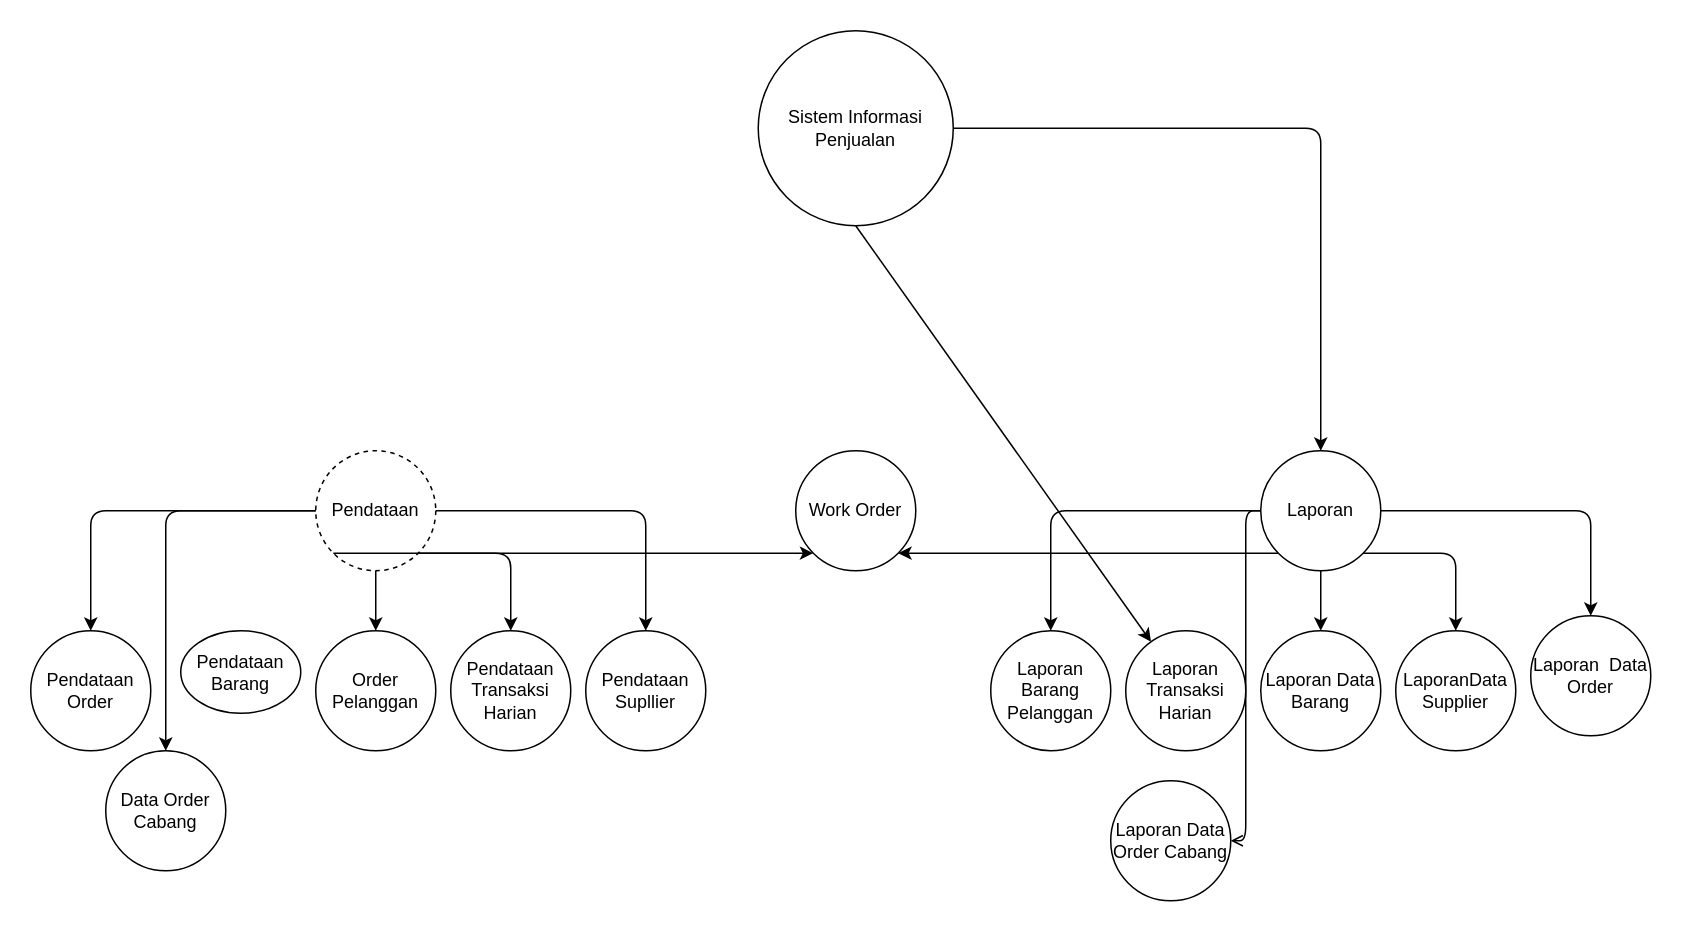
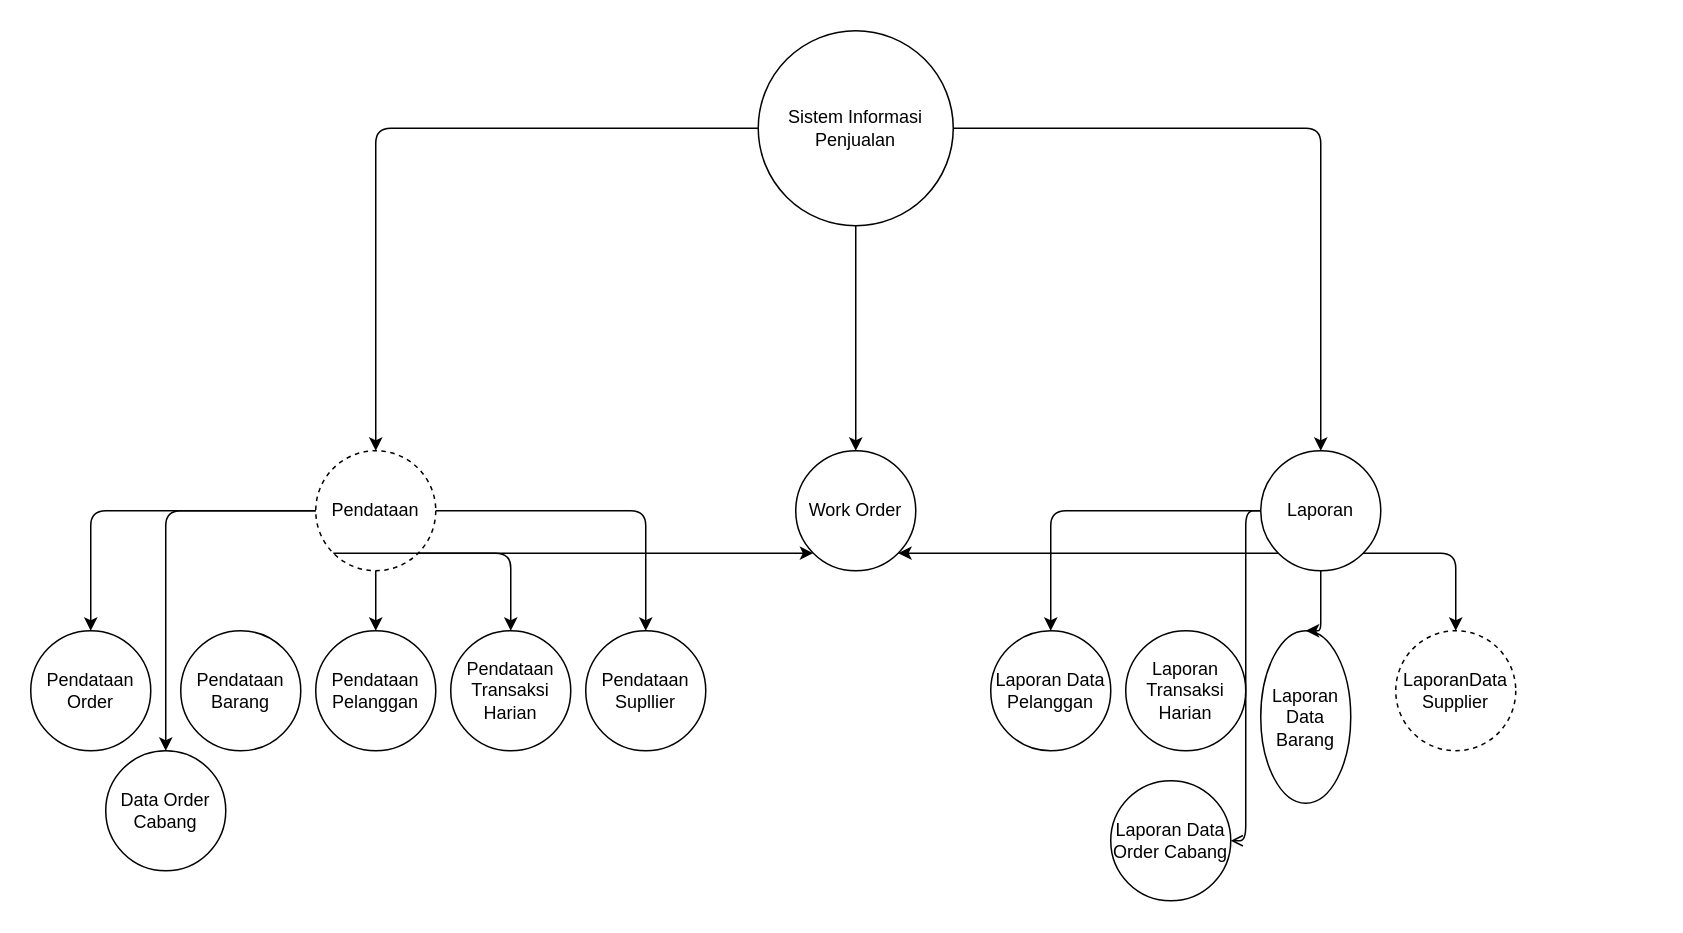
none -> (416, 128)
(1001, 430) -> (856, 333)
(1528, 511) -> none
(241, 672) -> (241, 691)
(1591, 676) -> none
(376, 691) -> (376, 691)
(1051, 691) -> (1051, 691)
(1321, 691) -> (1306, 717)
(1456, 691) -> (1456, 691)
